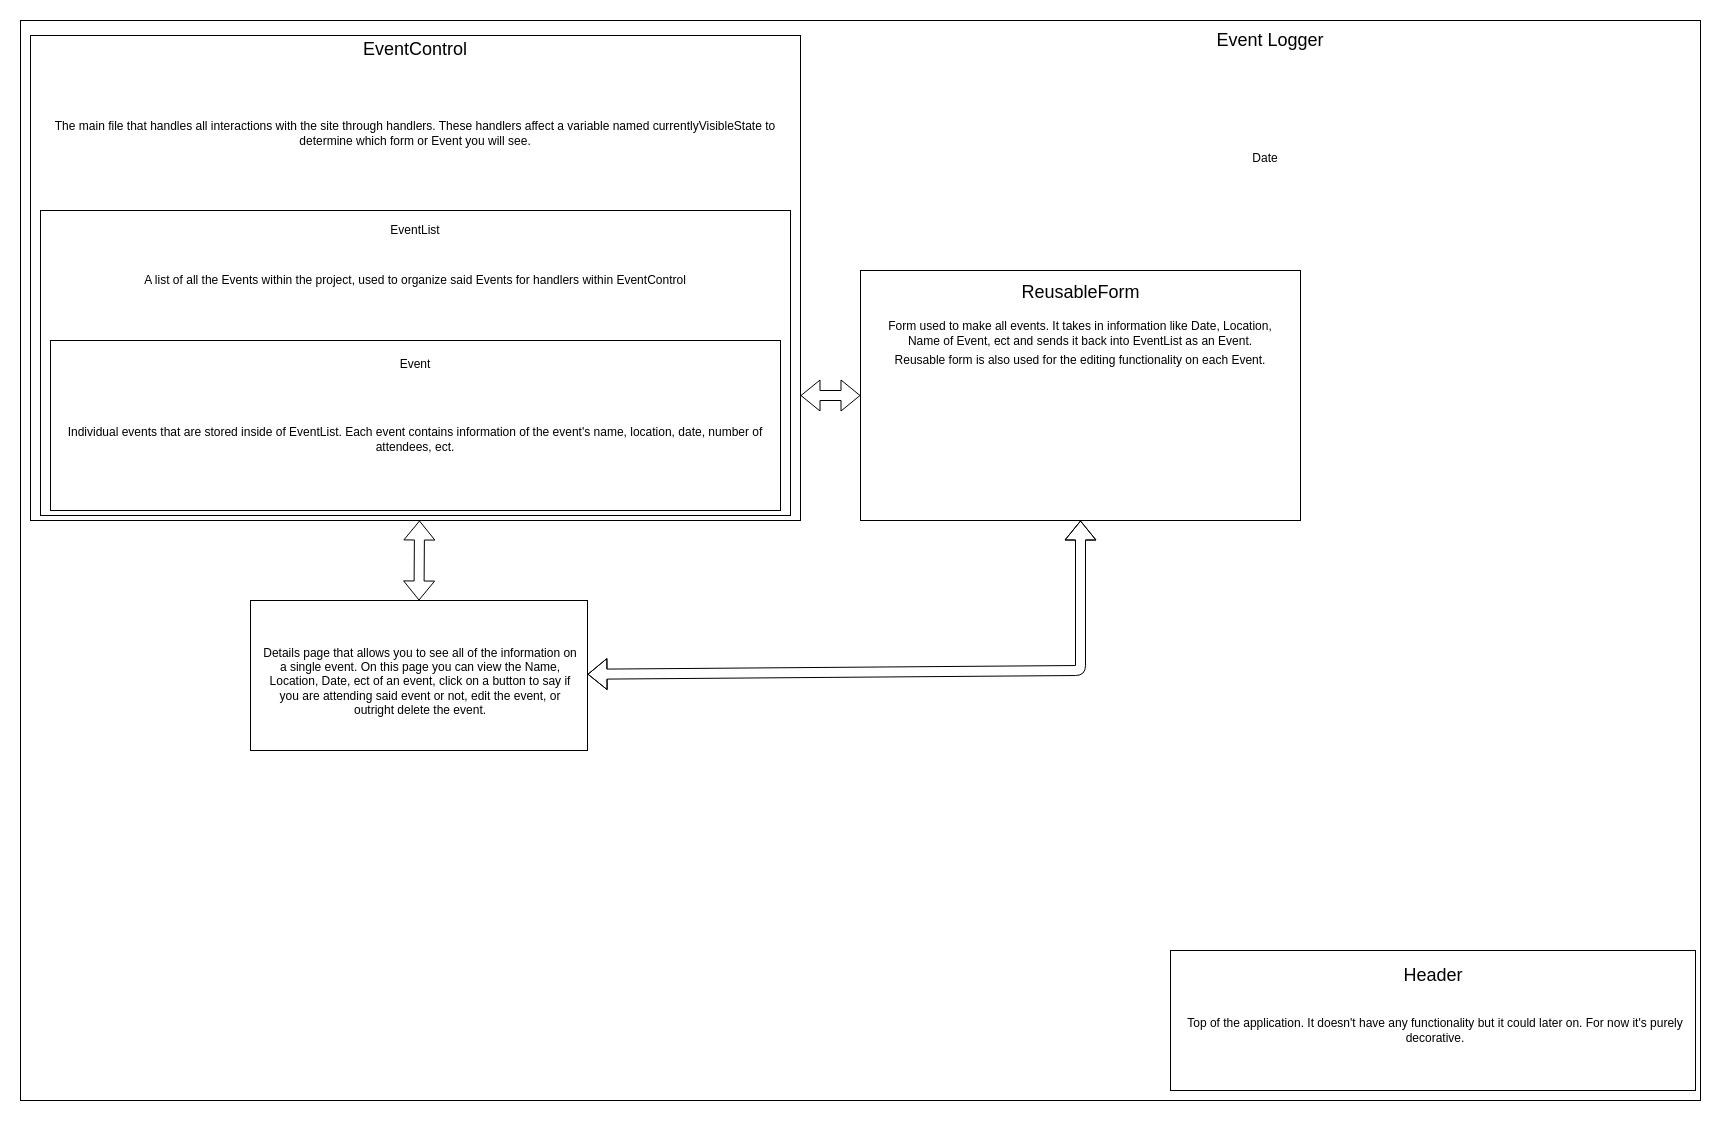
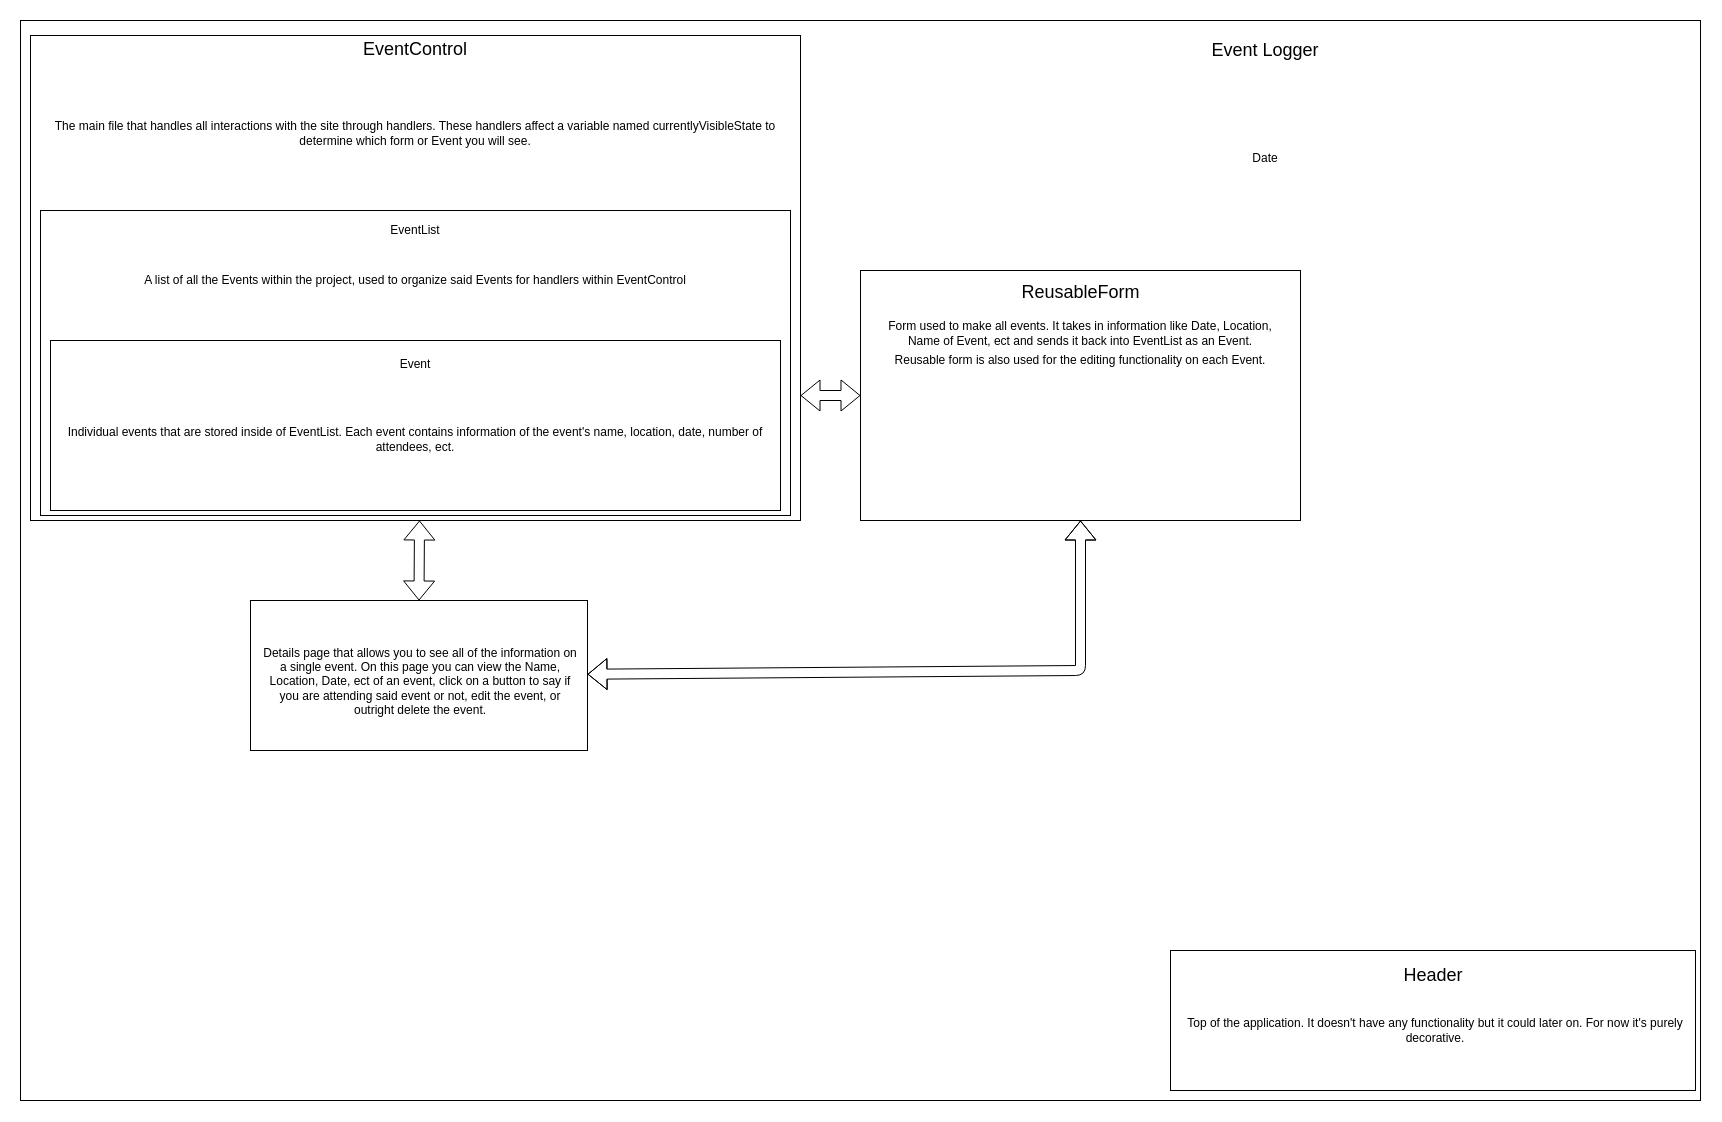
(1271, 41) -> (1266, 51)
